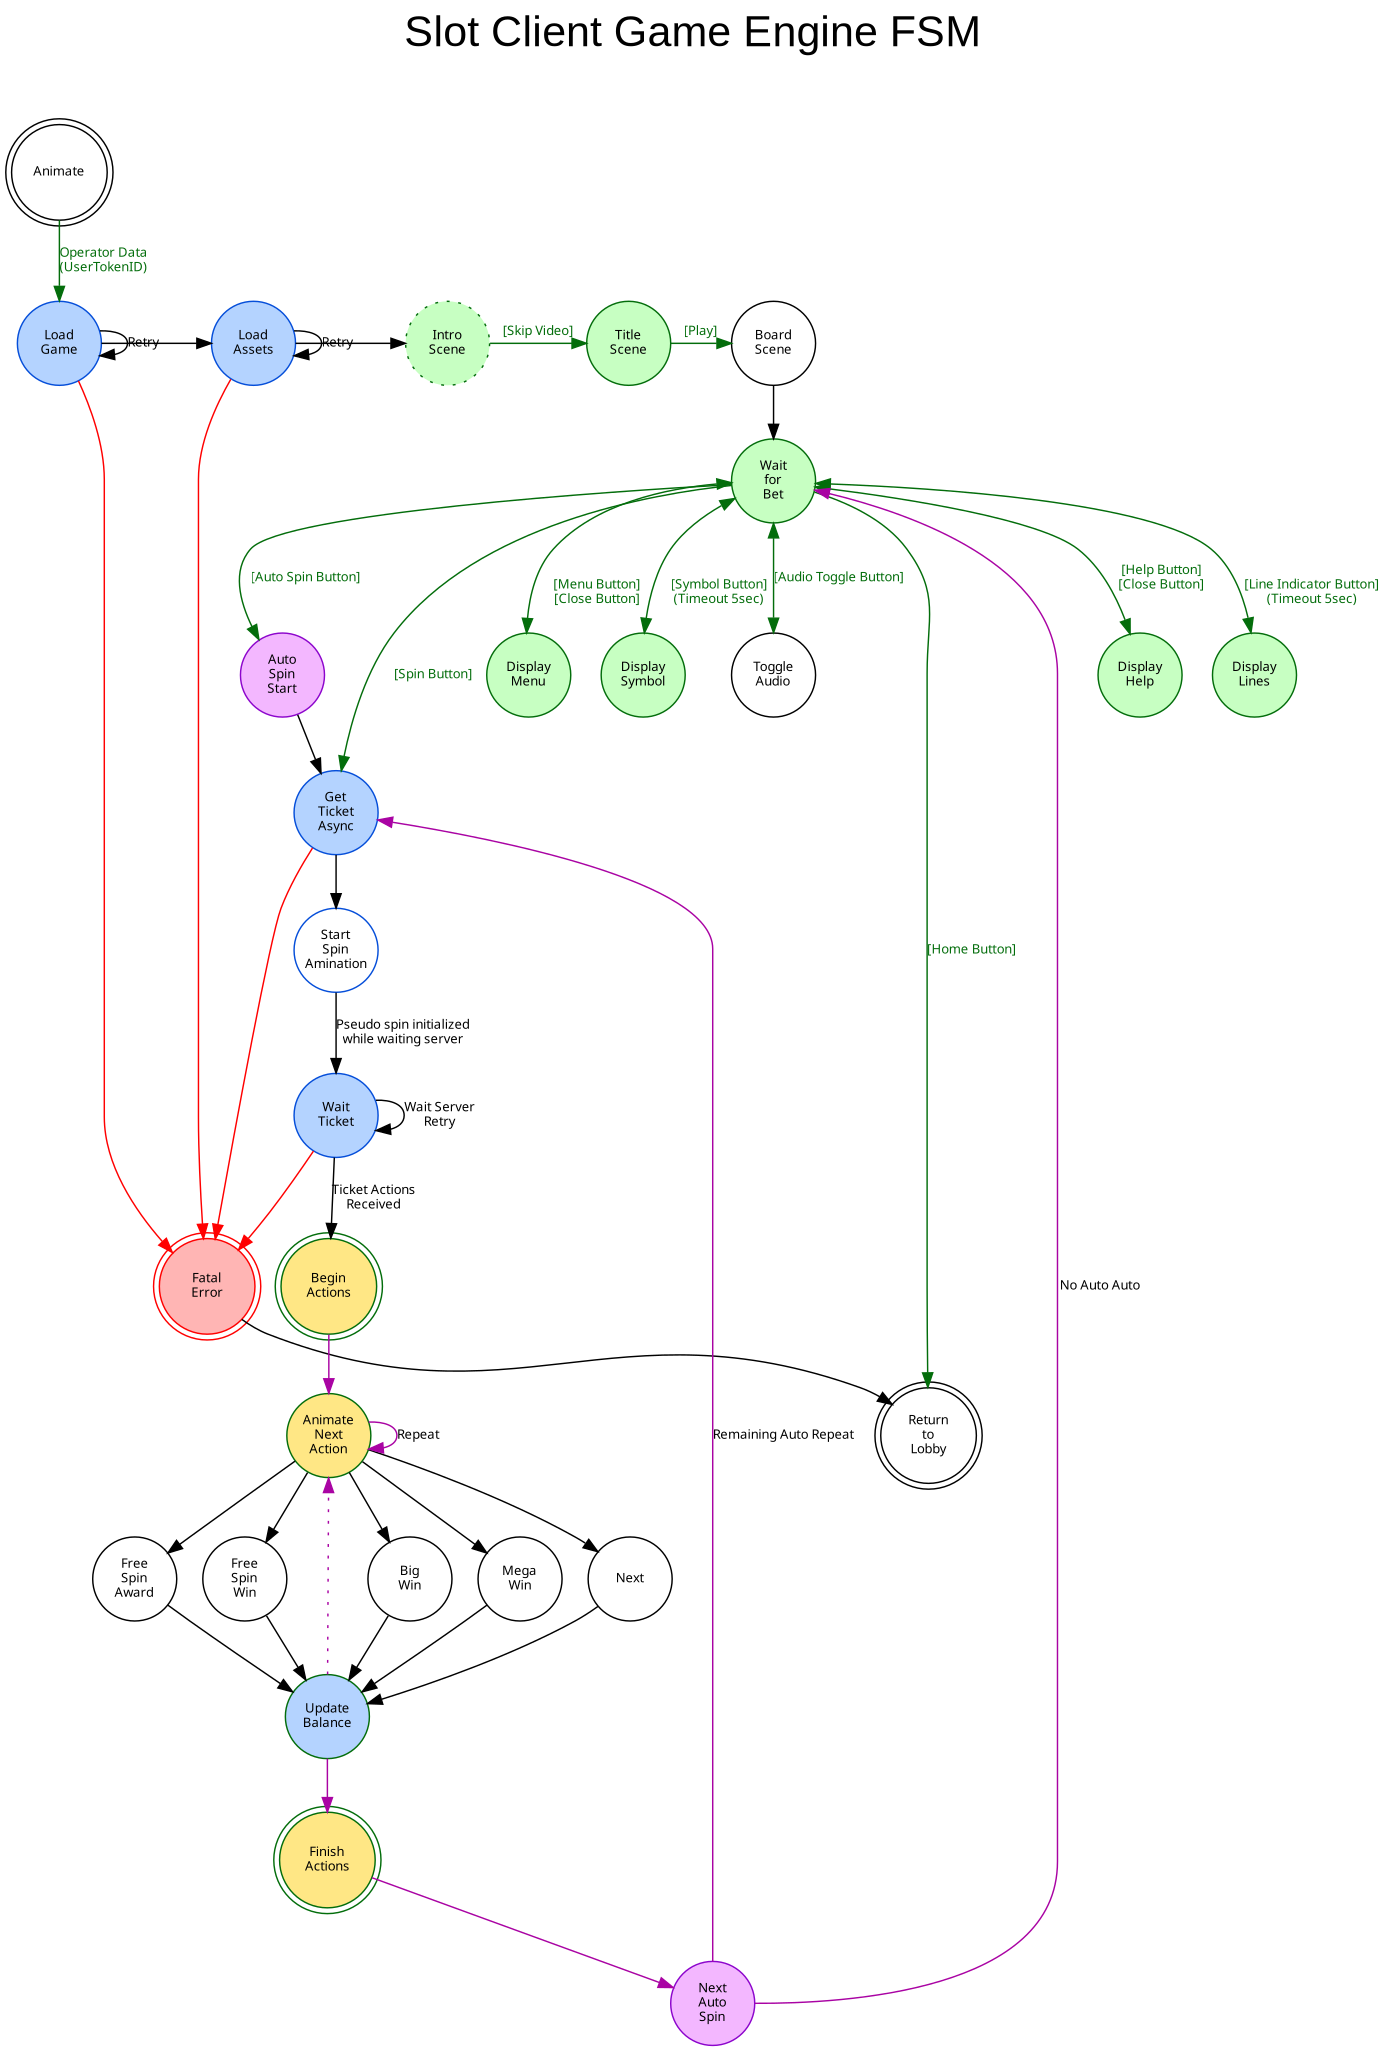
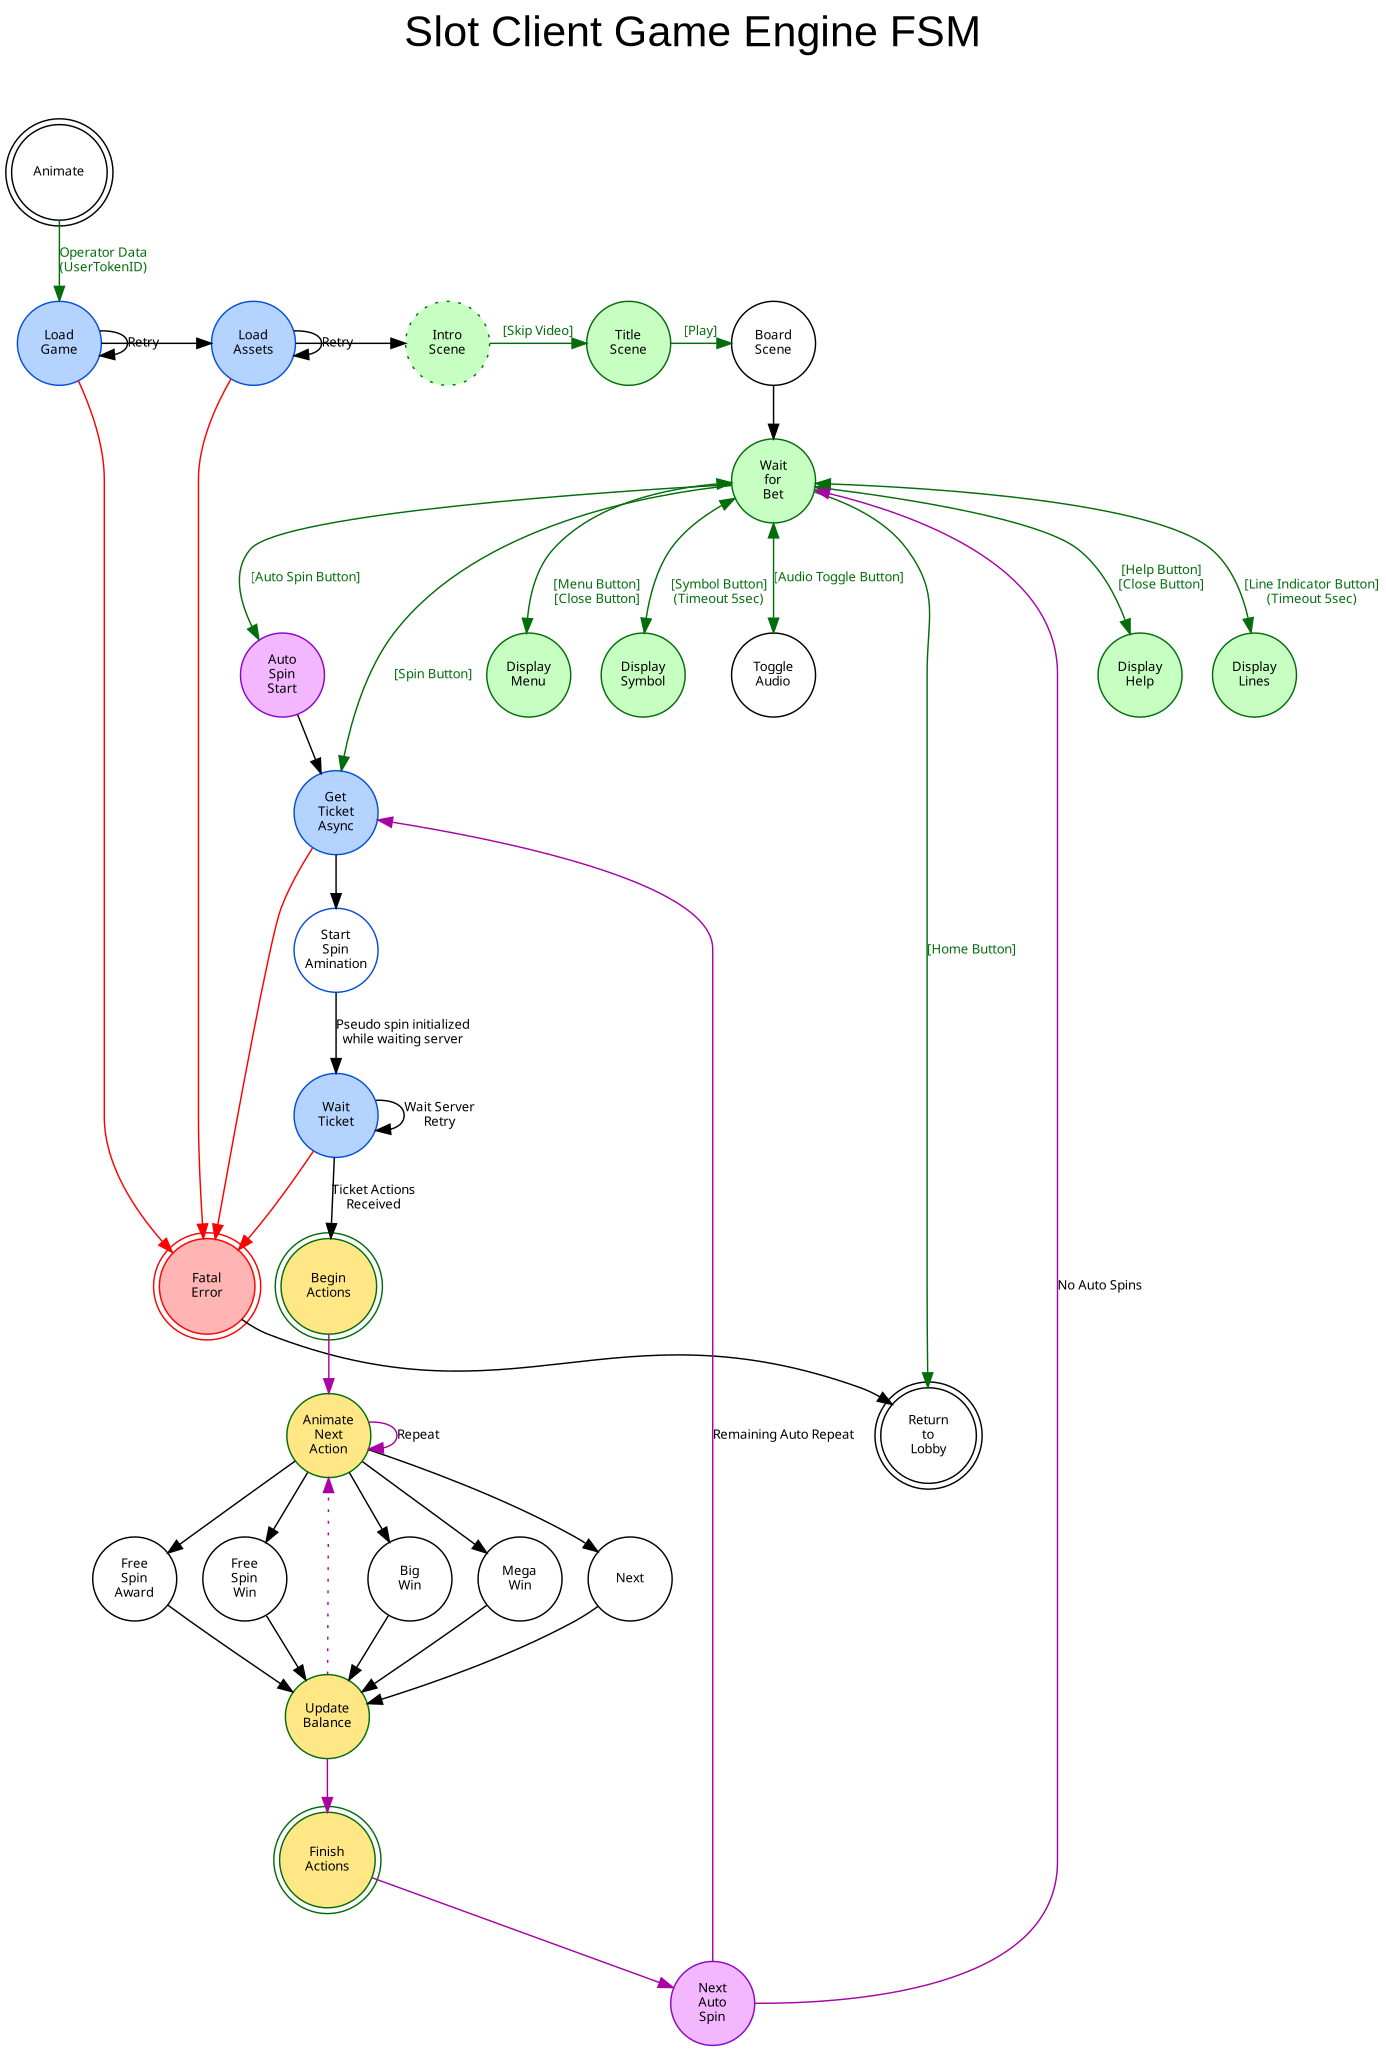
(1100, 1286) -> (1100, 1286)
(327, 1717) -> (327, 1717)
